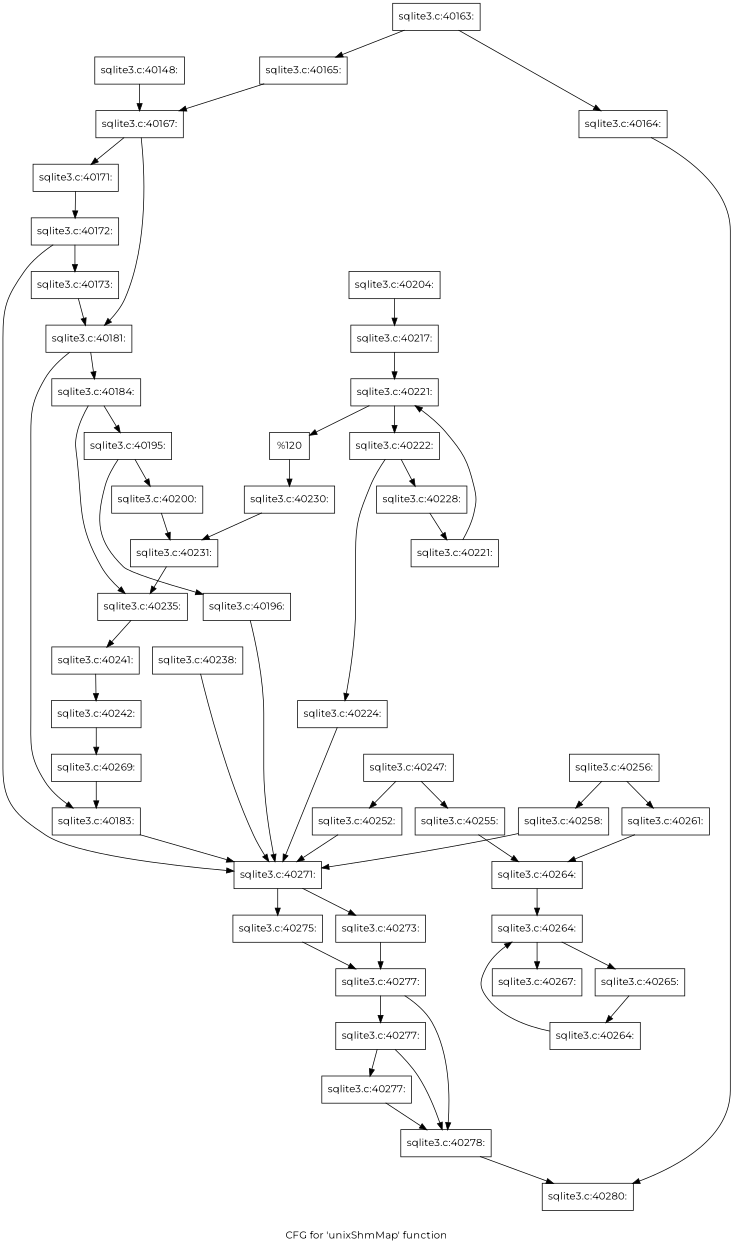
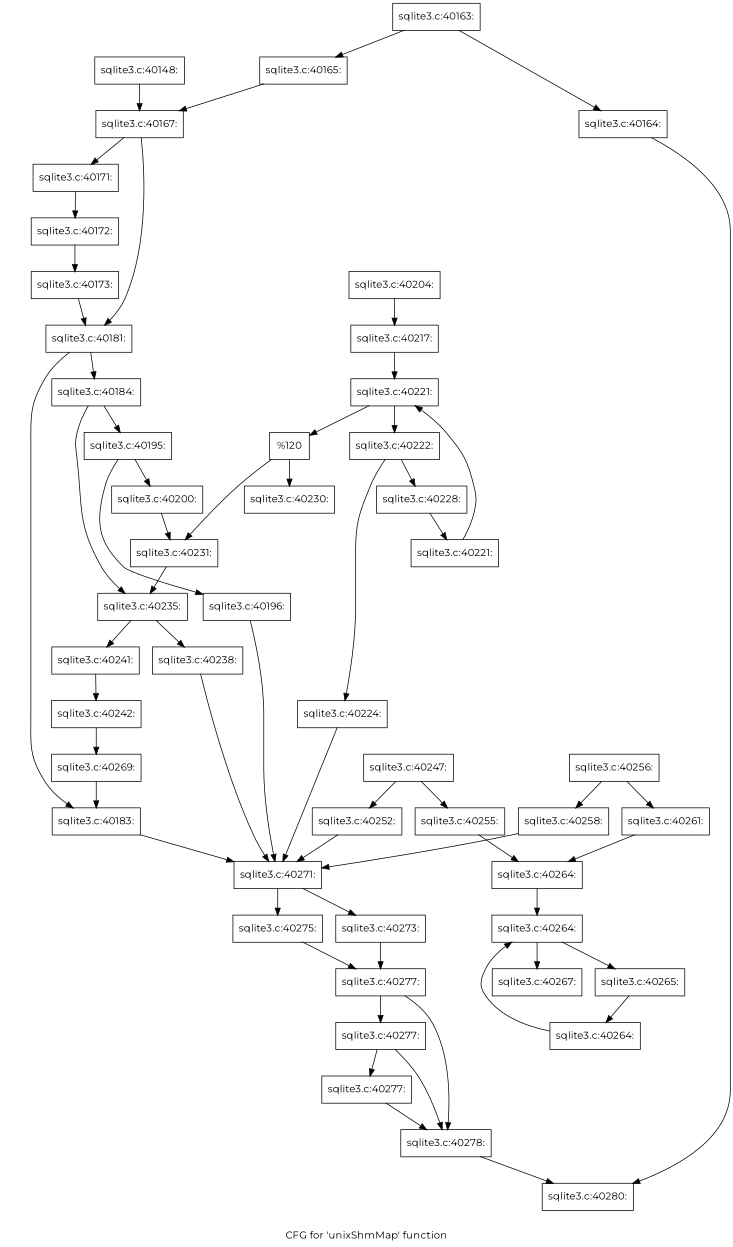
(235, 525) -> (229, 495)
none -> (167, 631)
(3, 632) -> none
